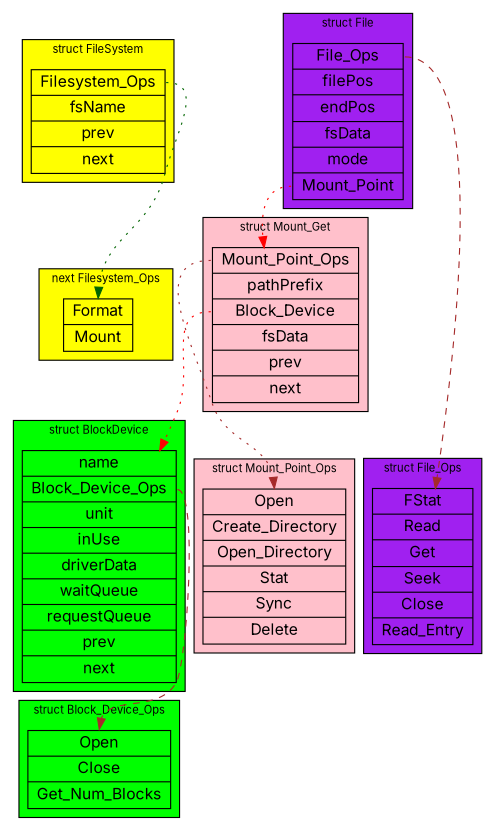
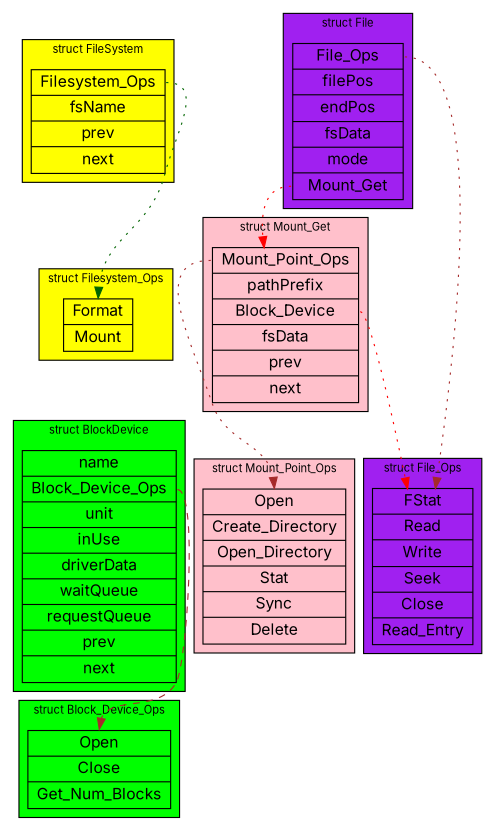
(348, 186) -> (348, 186)
(459, 257) -> (459, 257)
(106, 279) -> (106, 279)
(184, 370) -> (387, 393)
(423, 553) -> (423, 553)
